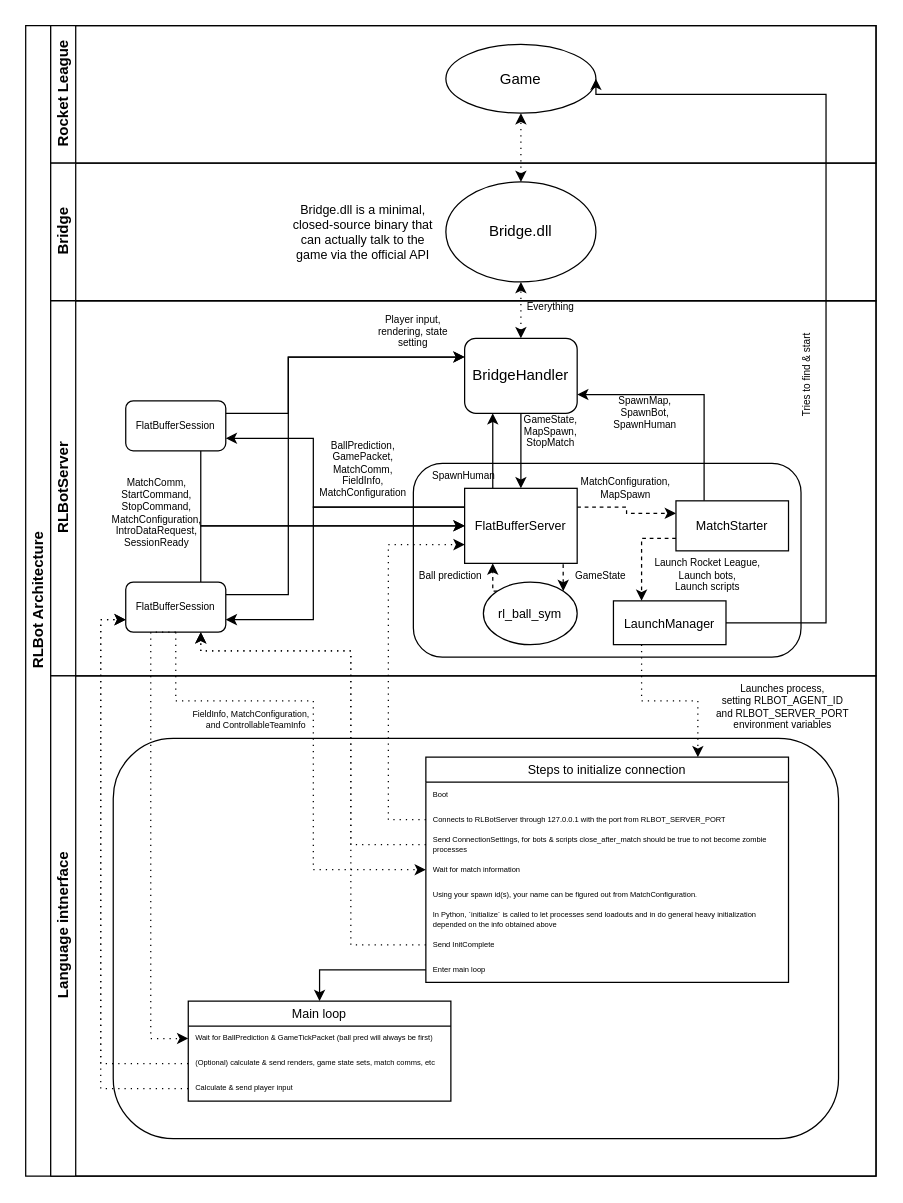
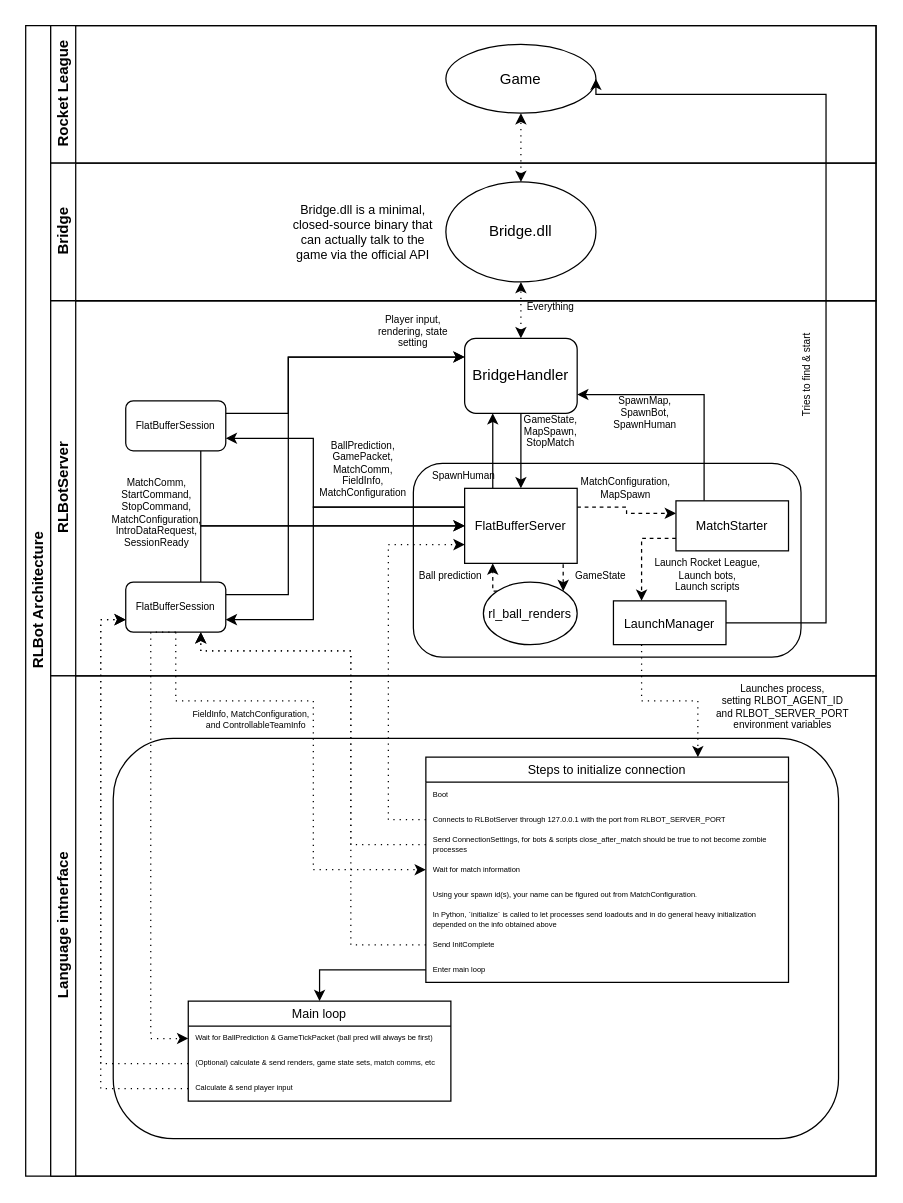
(530, 613) -> (530, 613)
